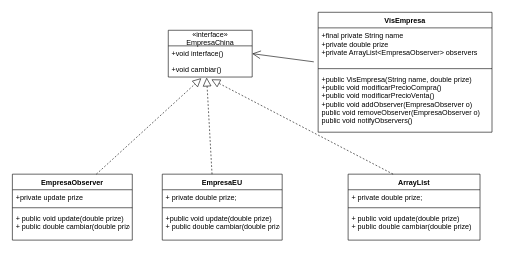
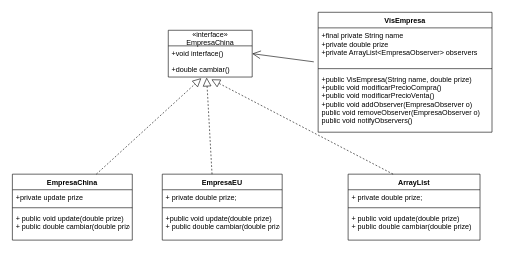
(199, 70) -> (203, 70)
(72, 182) -> (72, 182)
